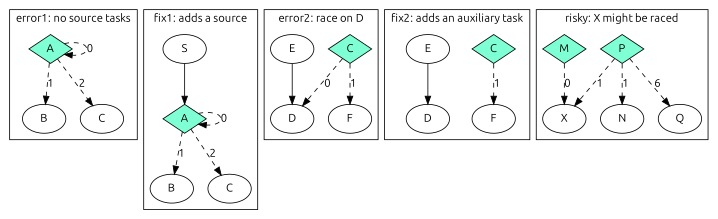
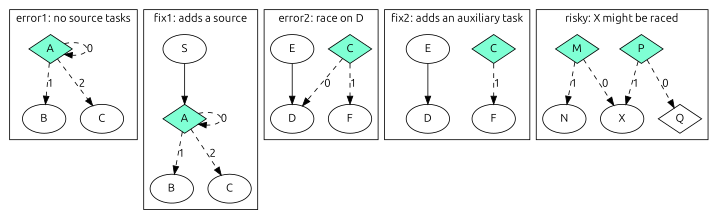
(622, 80) -> (572, 79)
(658, 84) -> (666, 84)
(680, 119) -> (680, 119)
